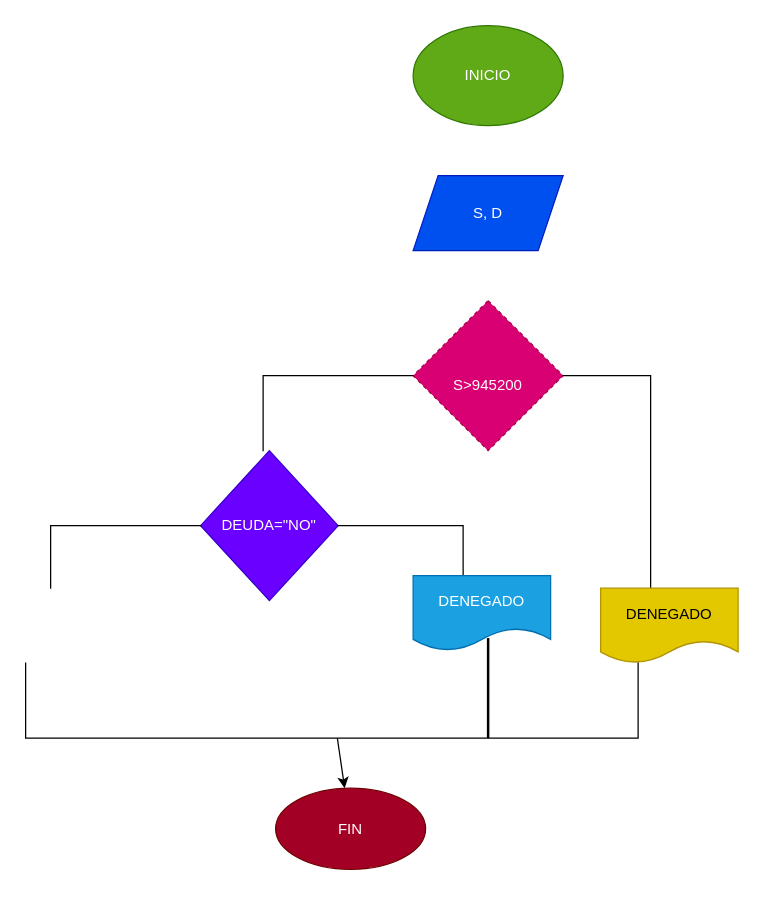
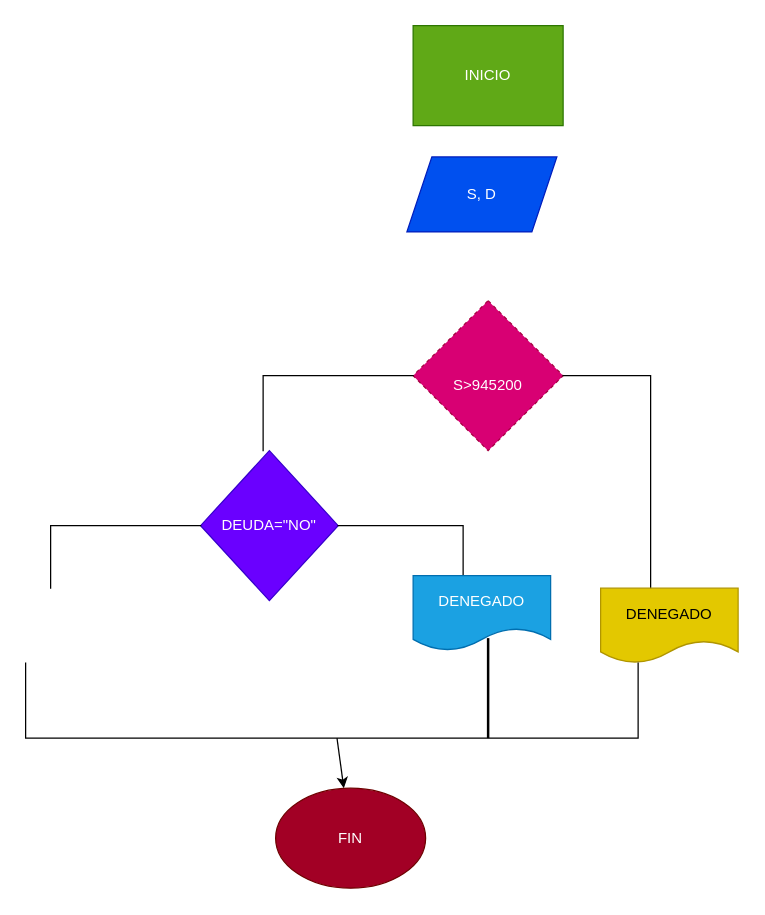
(488, 76) -> (488, 76)
(488, 213) -> (482, 194)
(351, 829) -> (351, 838)
